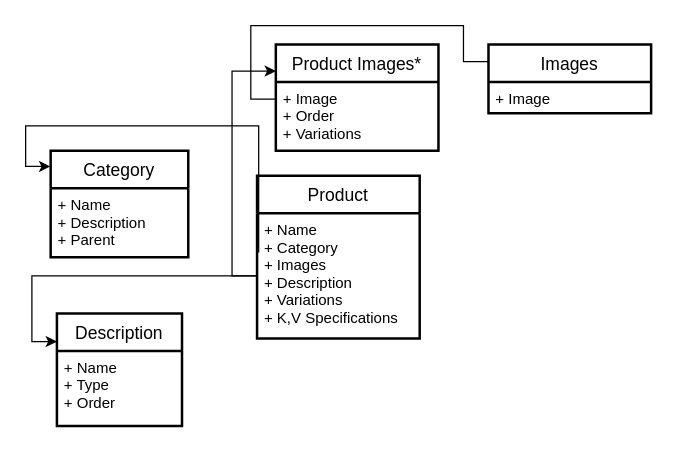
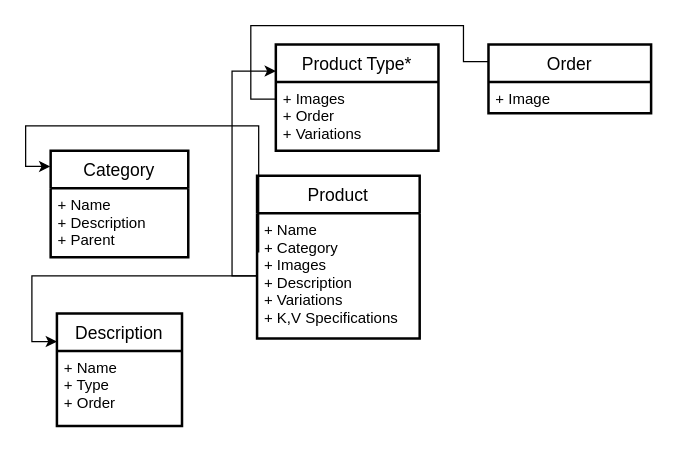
(356, 64) -> (356, 64)
(569, 64) -> (569, 64)
(310, 99) -> (314, 99)
